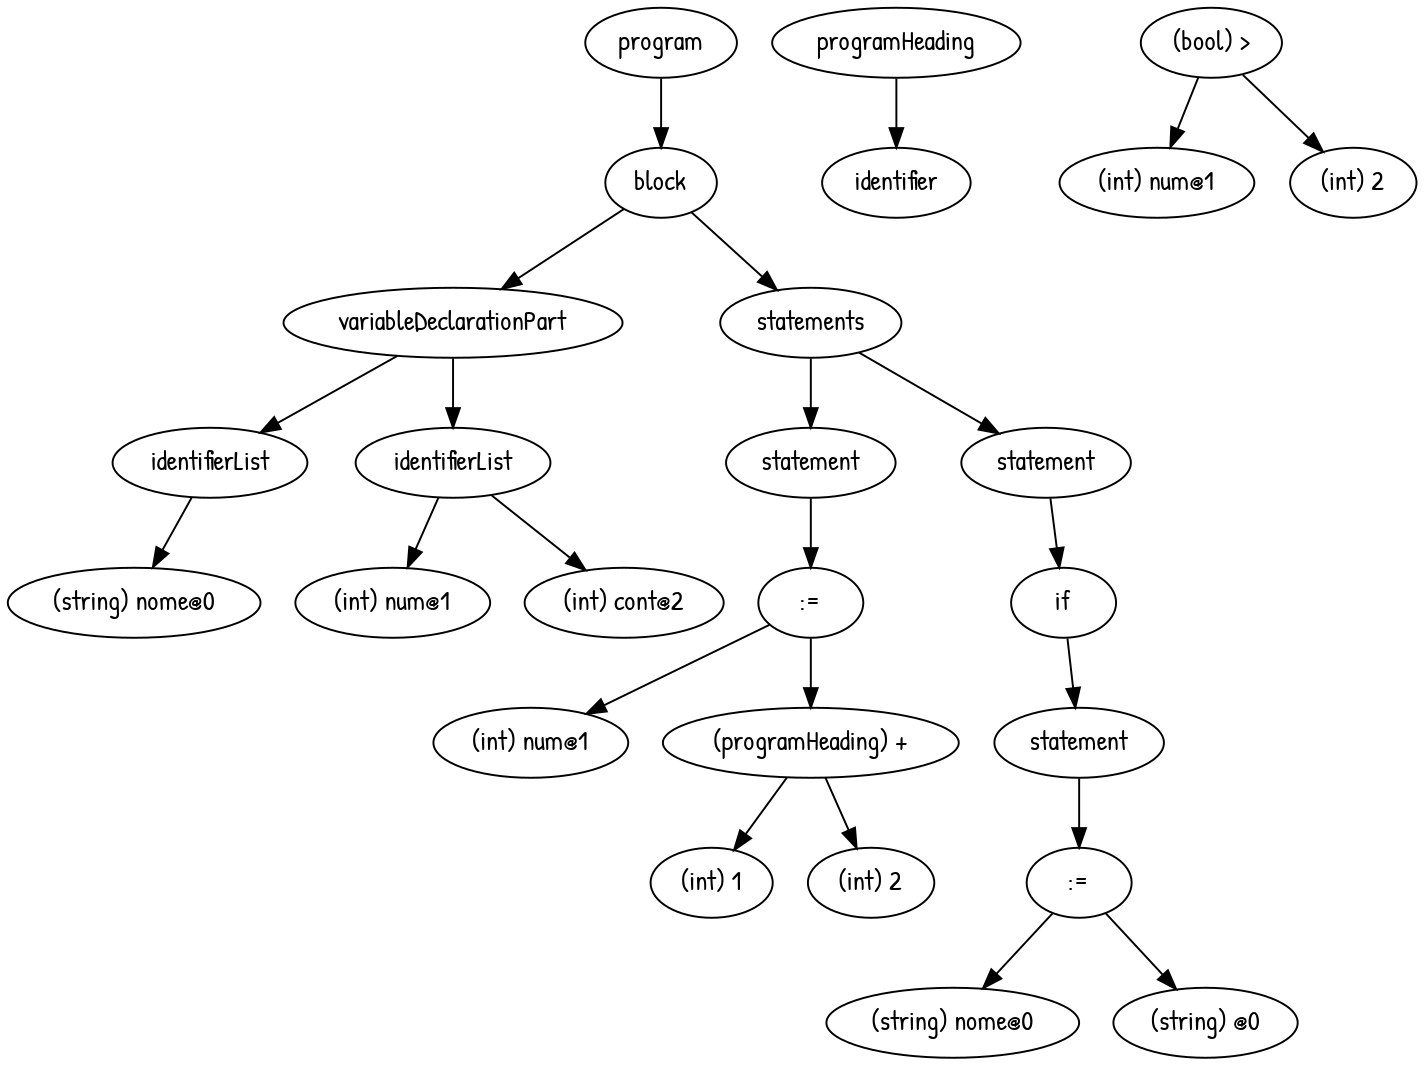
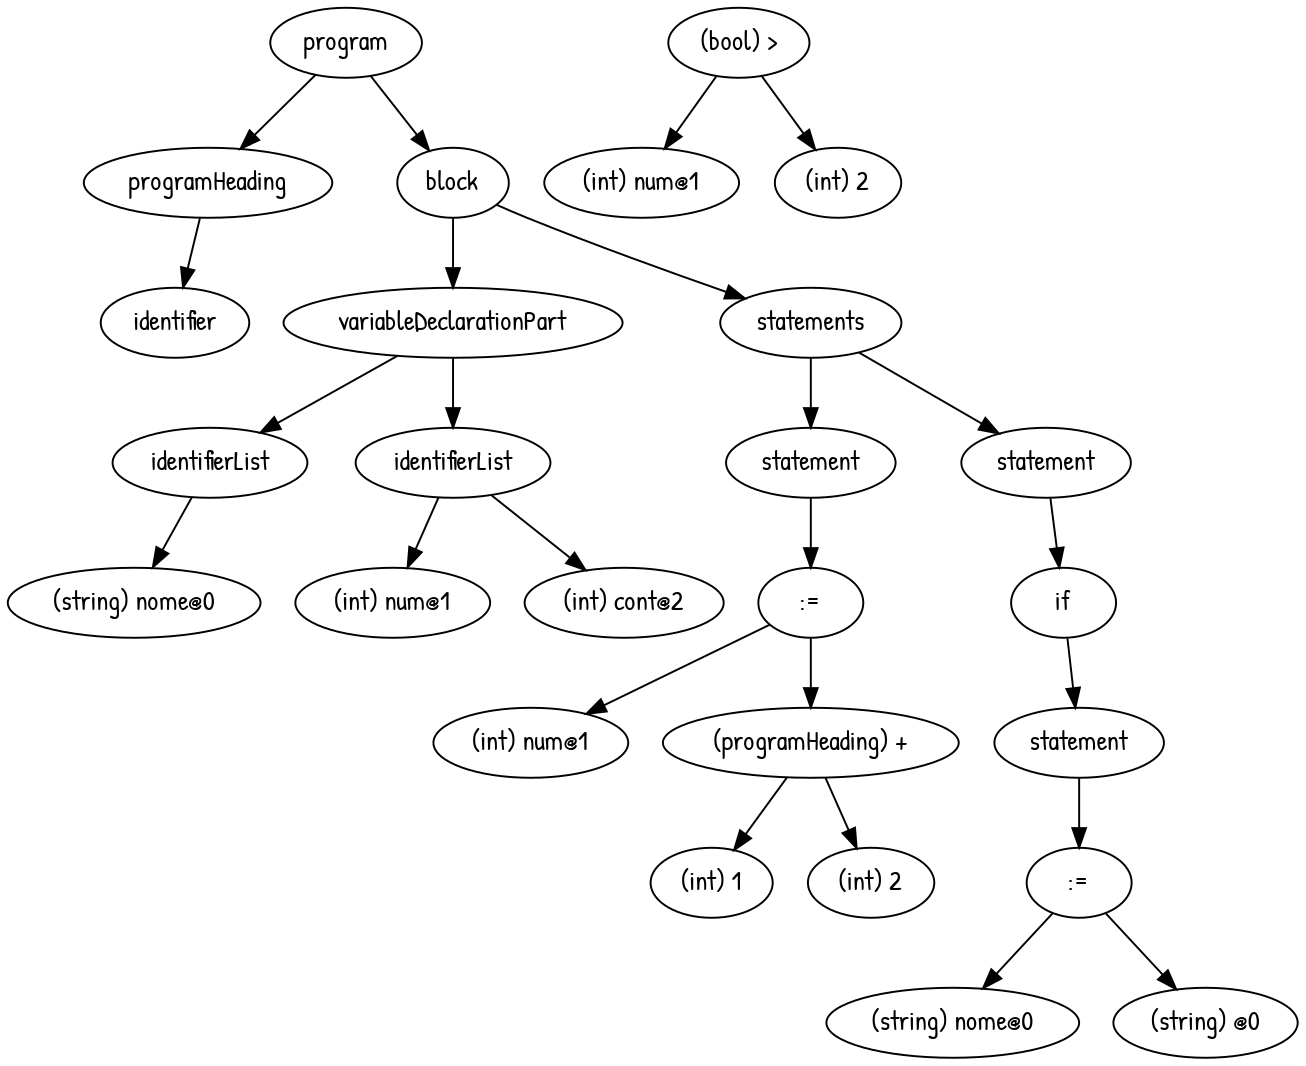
none -> (285, 105)
